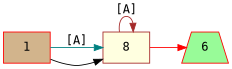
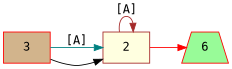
(27, 48) -> (27, 48)
(126, 48) -> (126, 48)
